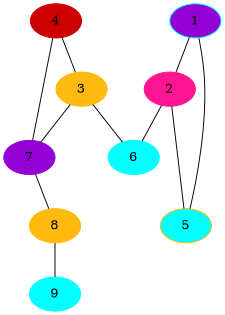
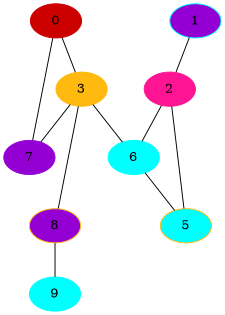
(56, 21) -> (56, 21)
(204, 124) -> (160, 192)
(42, 191) -> (68, 157)
(55, 226) -> (55, 226)
